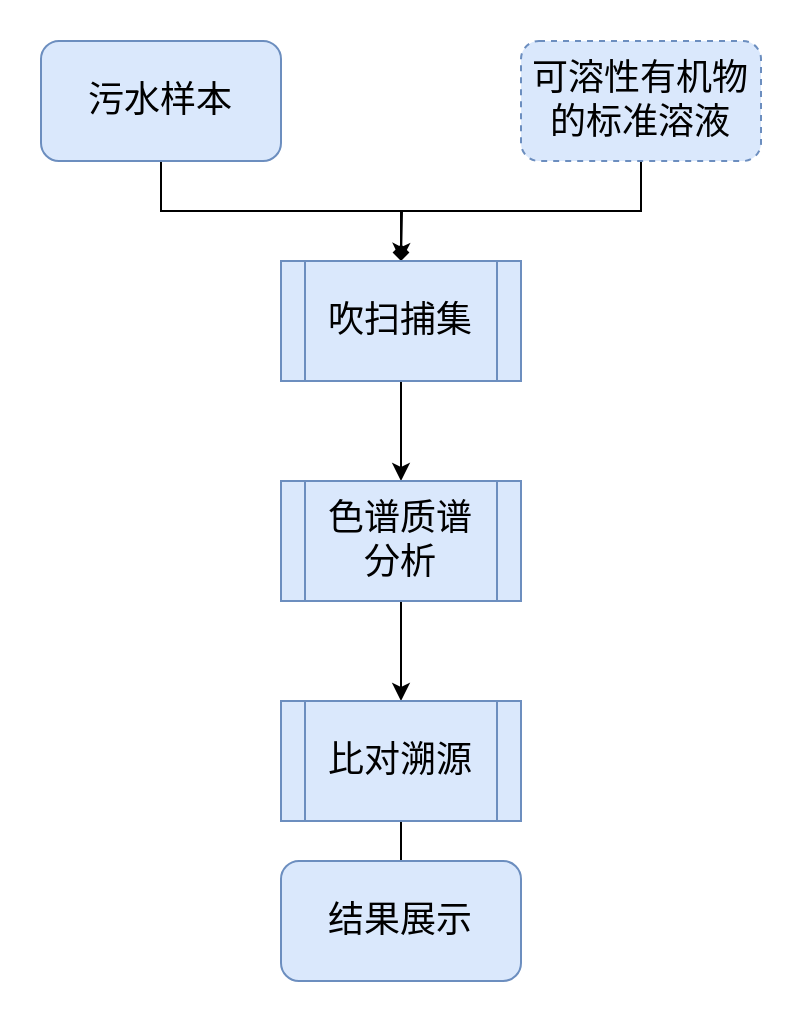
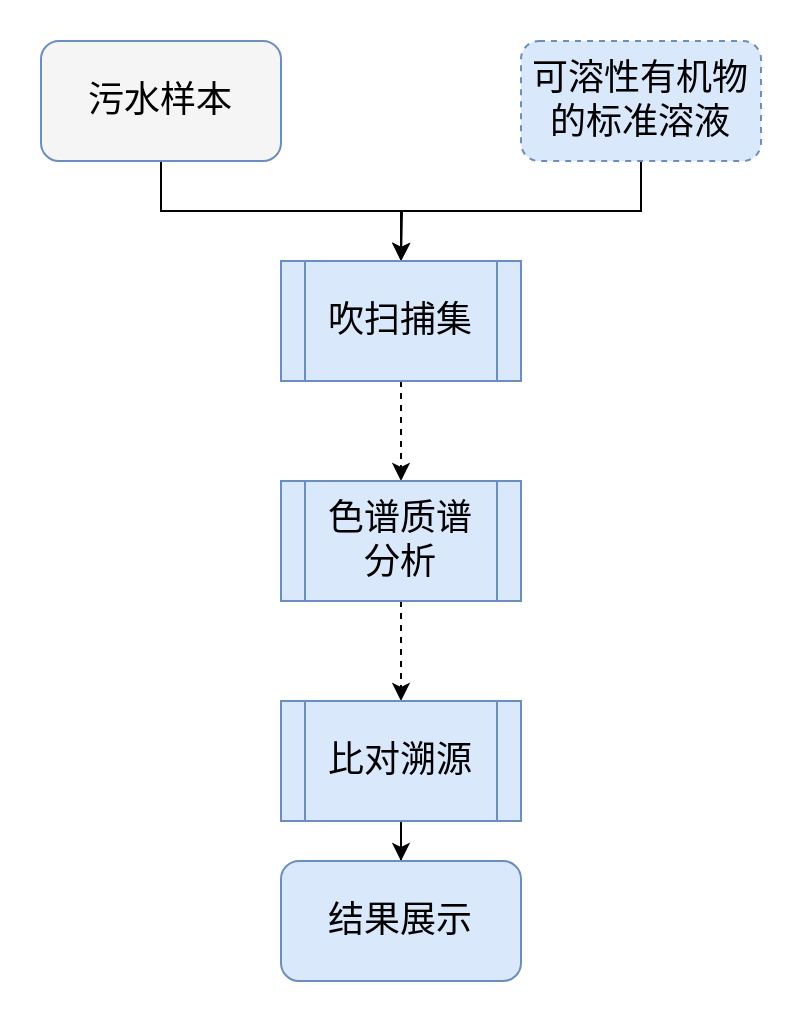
(161, 101) -> (161, 101)
(161, 161) -> (161, 161)
(401, 425) -> (401, 425)
(401, 645) -> (401, 645)
(401, 851) -> (401, 846)
